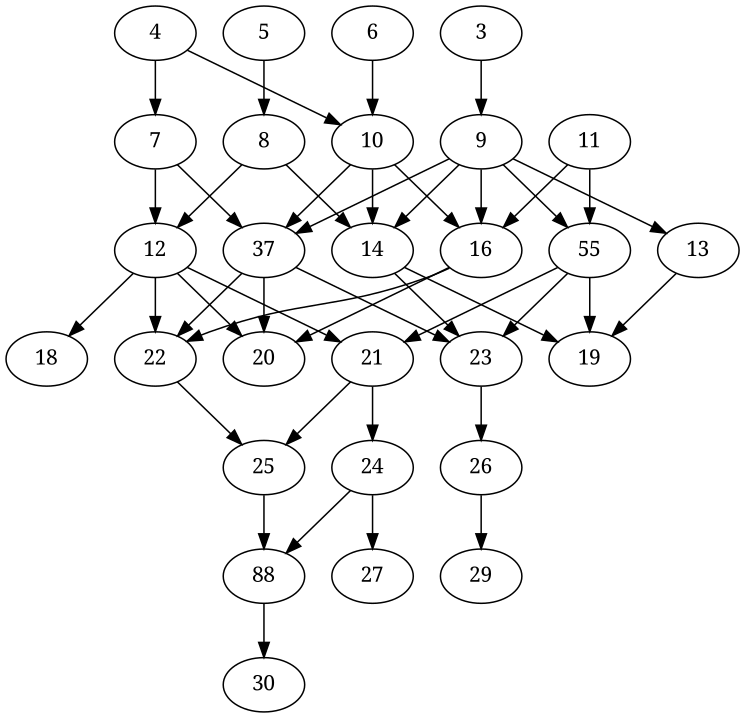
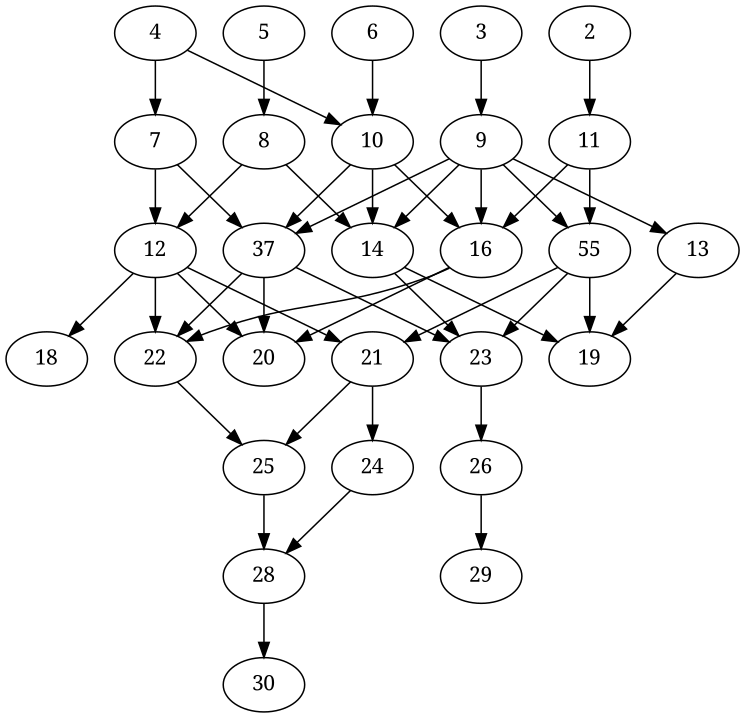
none -> (590, 33)
(264, 576) -> (264, 576)
(373, 576) -> none
